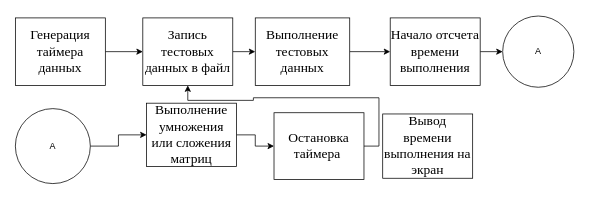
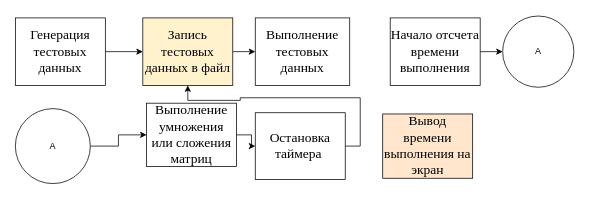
(60, 51) -> (60, 51)
(188, 51) -> (188, 51)
(367, 51) -> none
(319, 146) -> (300, 146)
(428, 146) -> (428, 146)
